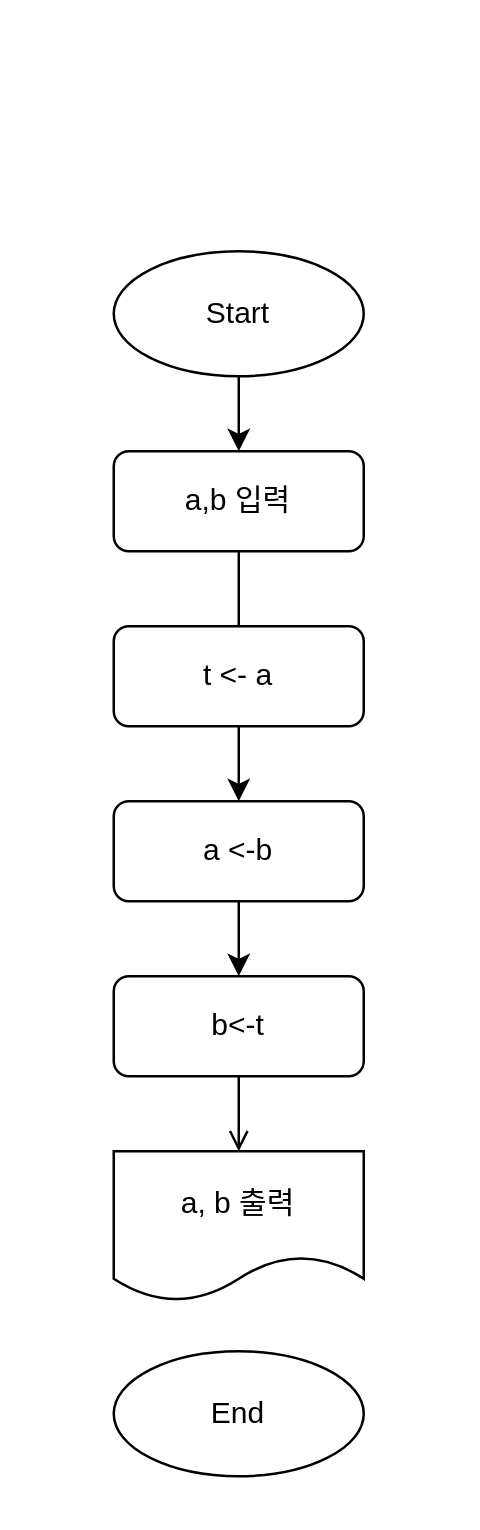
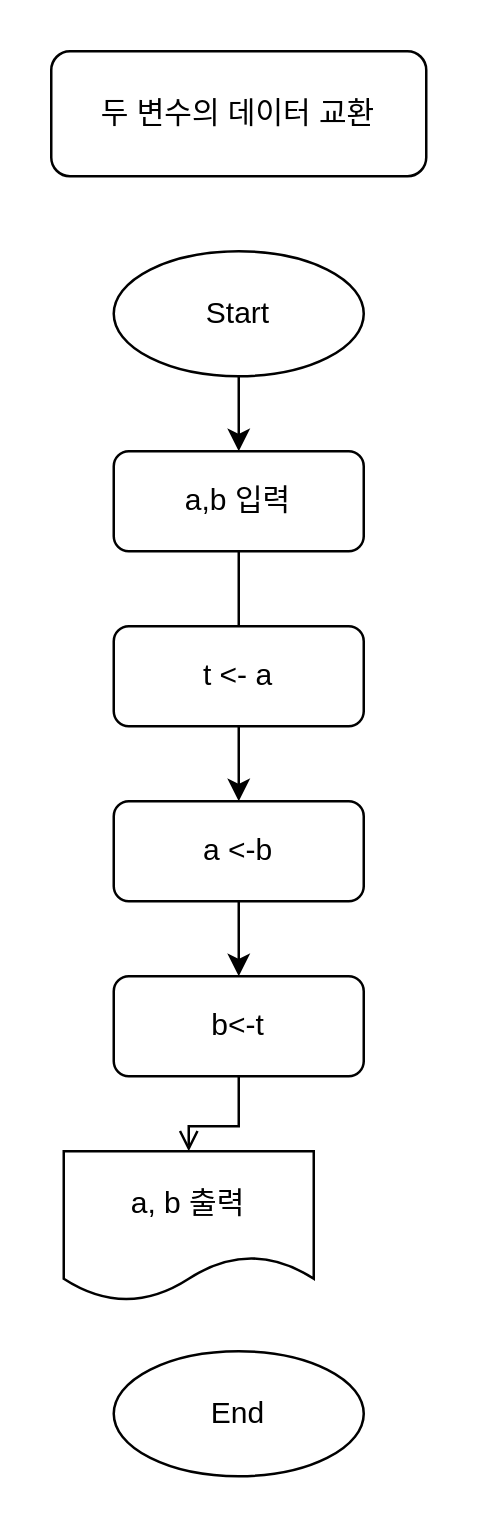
none -> (239, 114)
(239, 1226) -> (189, 1226)
